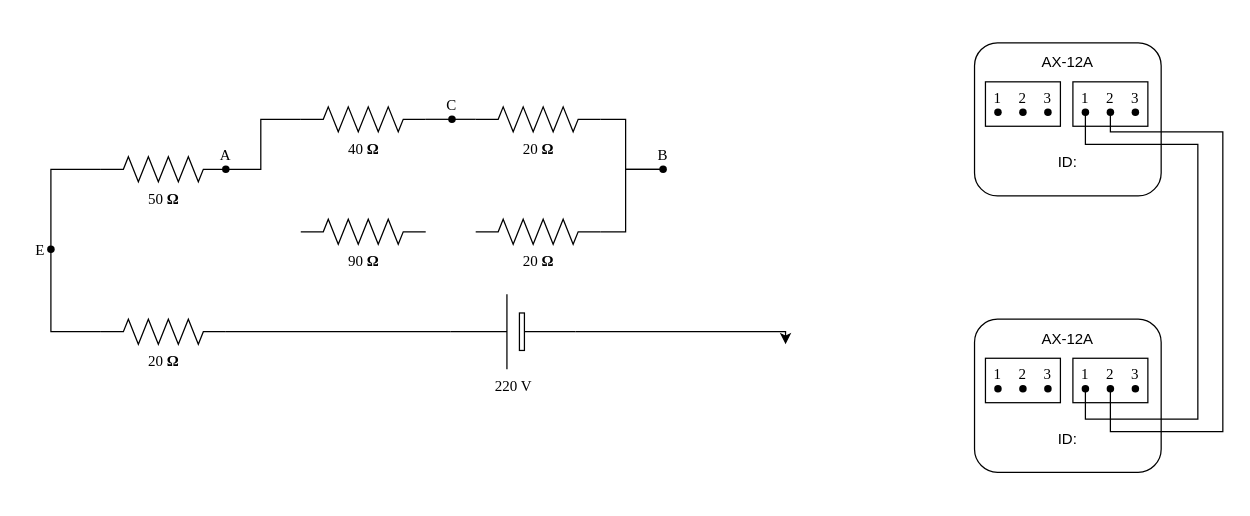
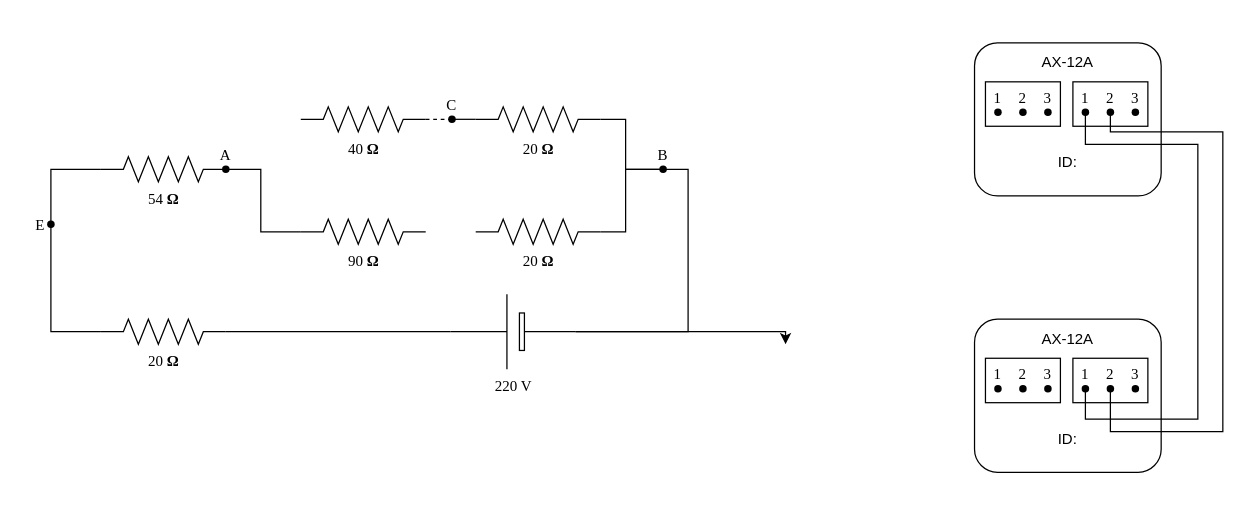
(438, 119) -> (438, 119)
(261, 125) -> none
(164, 200) -> (164, 200)
none -> (261, 220)
none -> (688, 238)
(51, 249) -> (51, 224)
